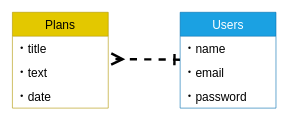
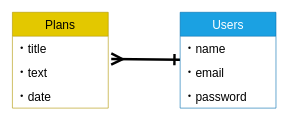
(143, 59) -> (143, 59)
